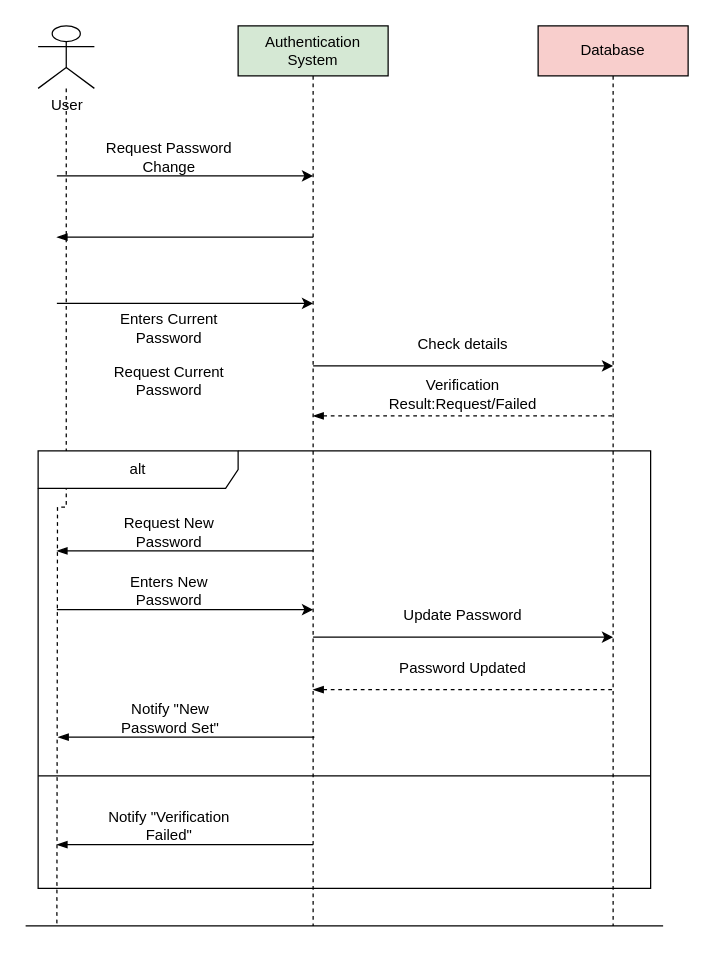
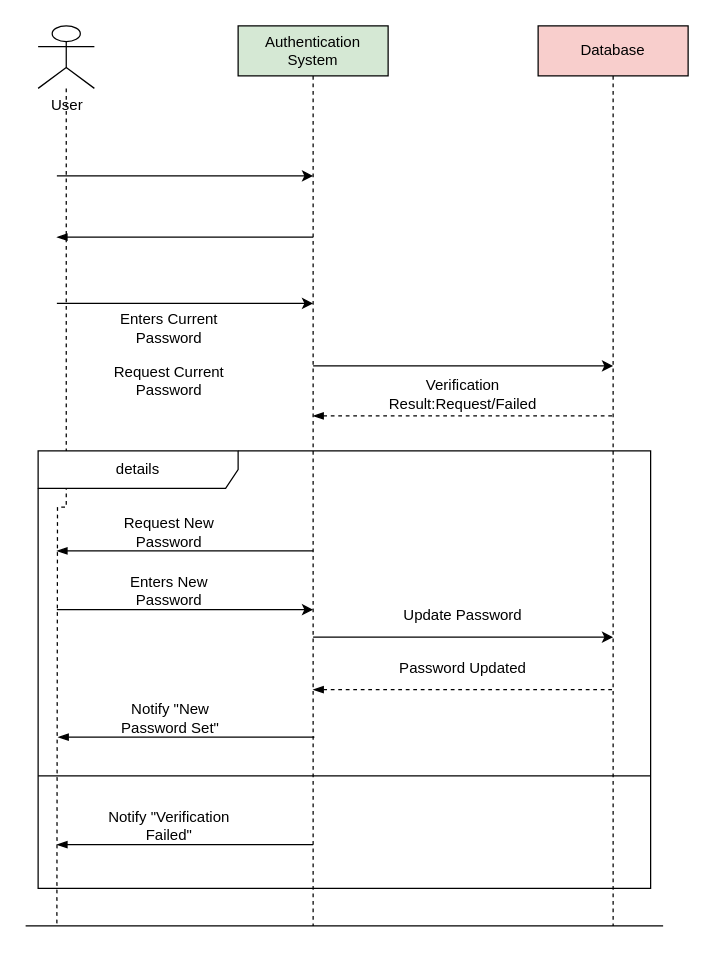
(169, 157) -> none
(463, 344) -> none
(138, 469) -> (138, 469)
